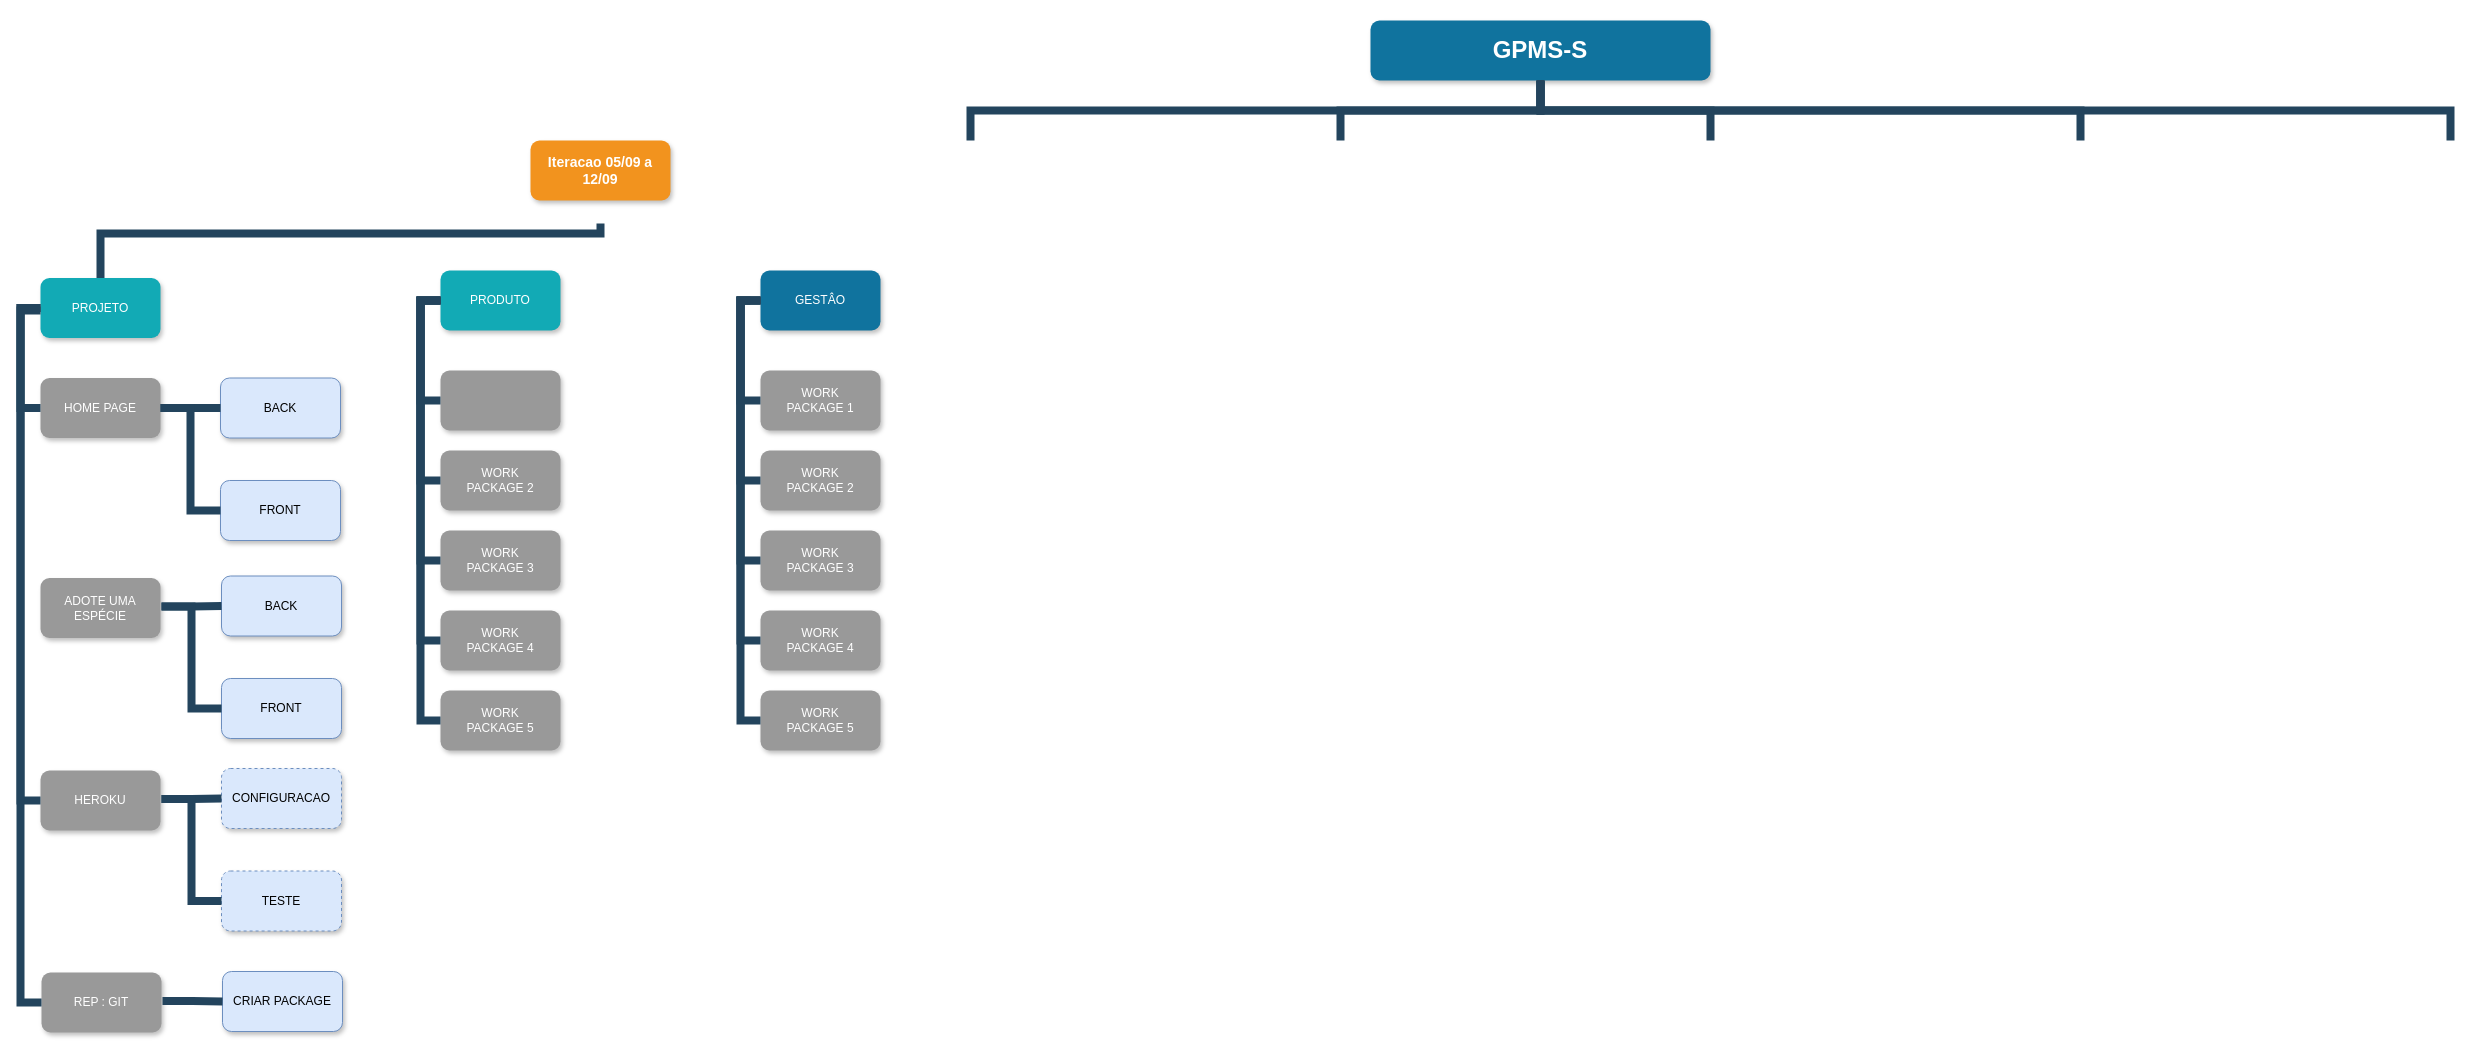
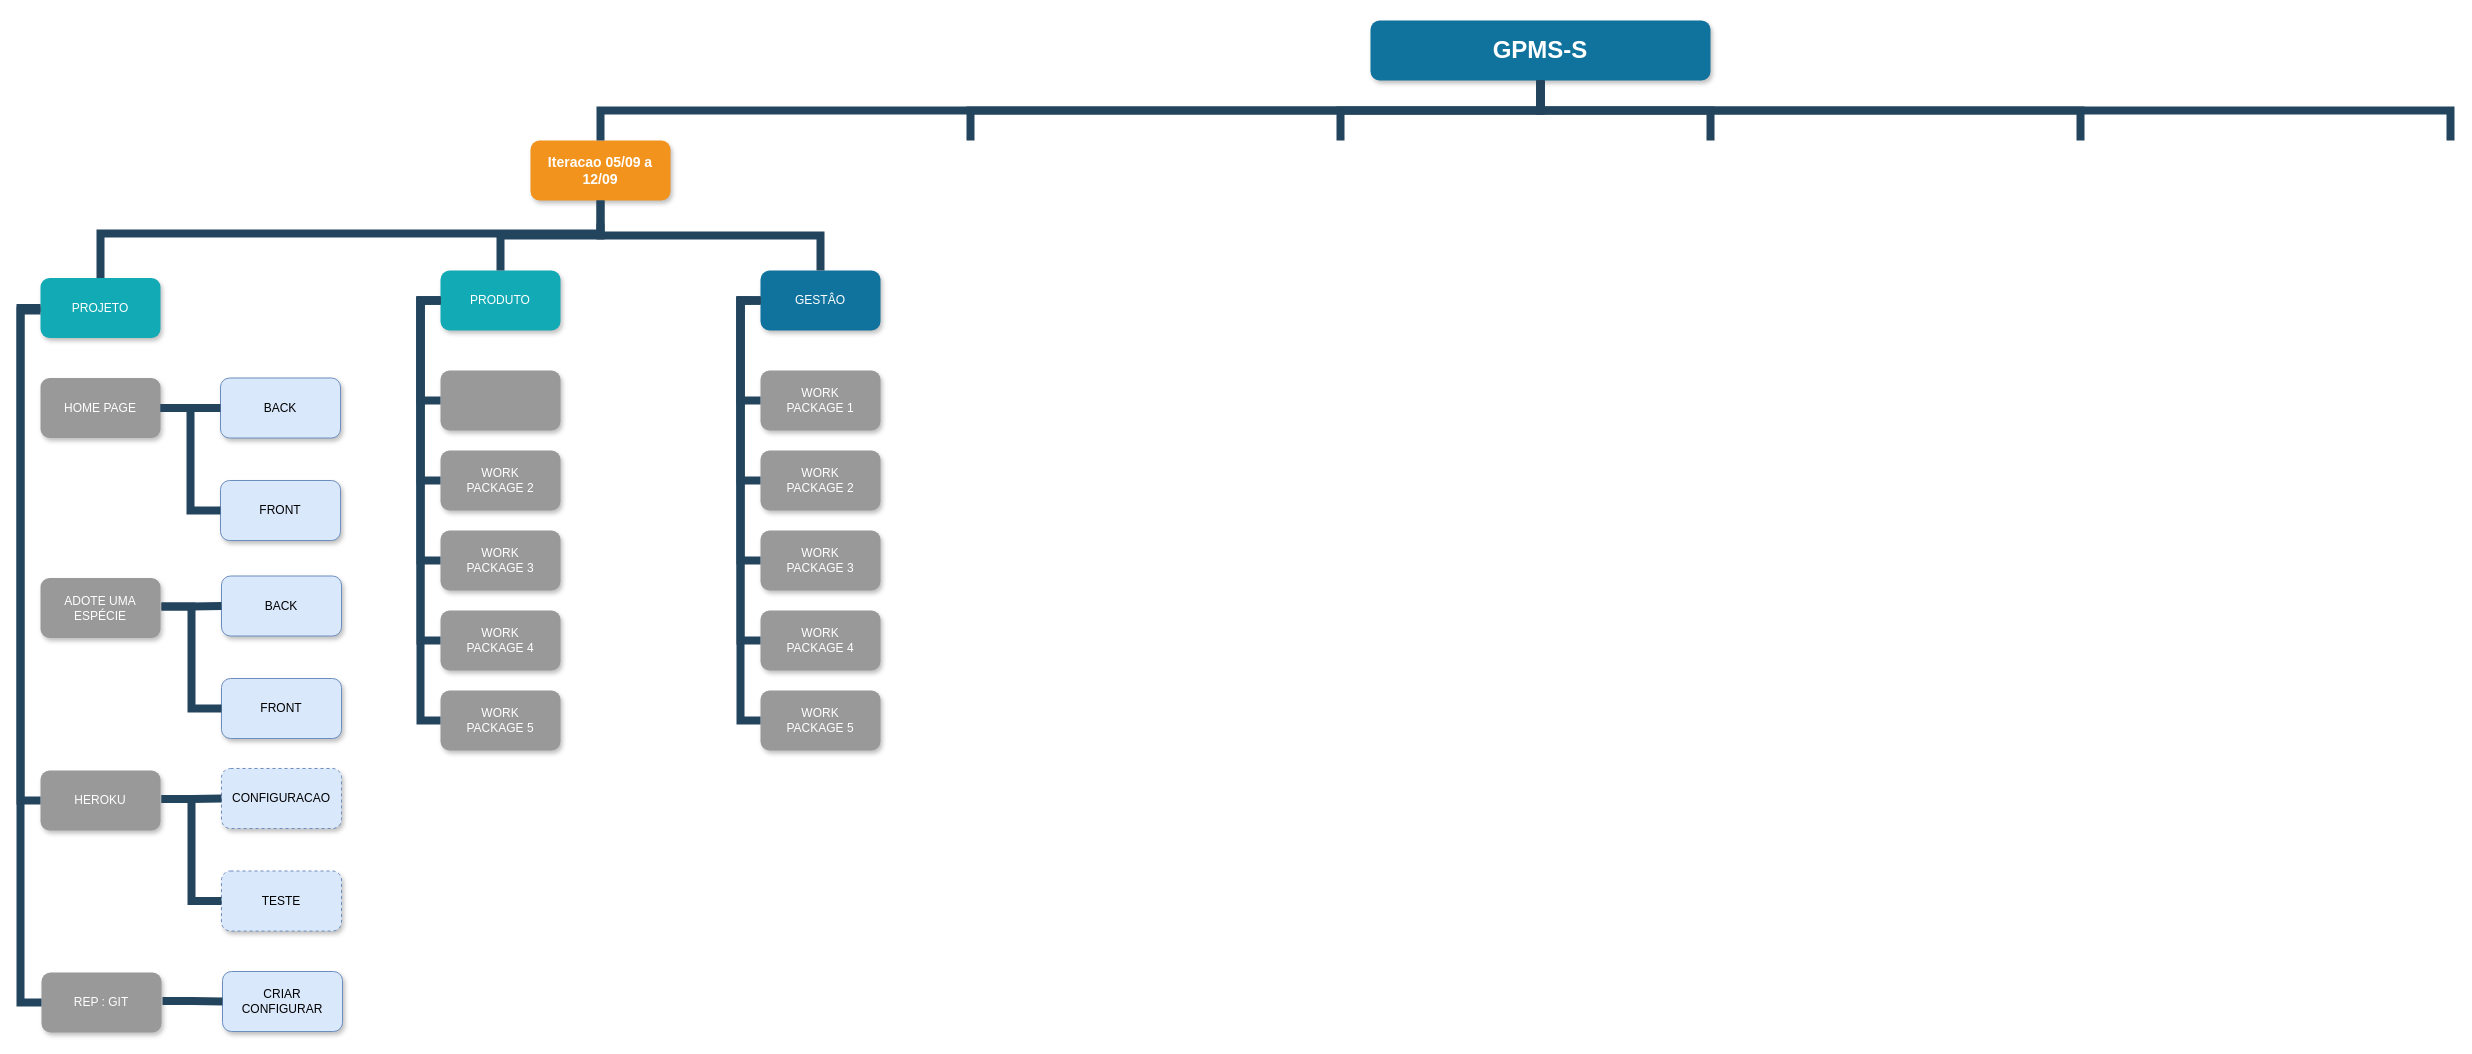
none -> (769, 111)
none -> (533, 236)
none -> (729, 236)
(32, 408) -> none
(283, 1002) -> (283, 1002)
